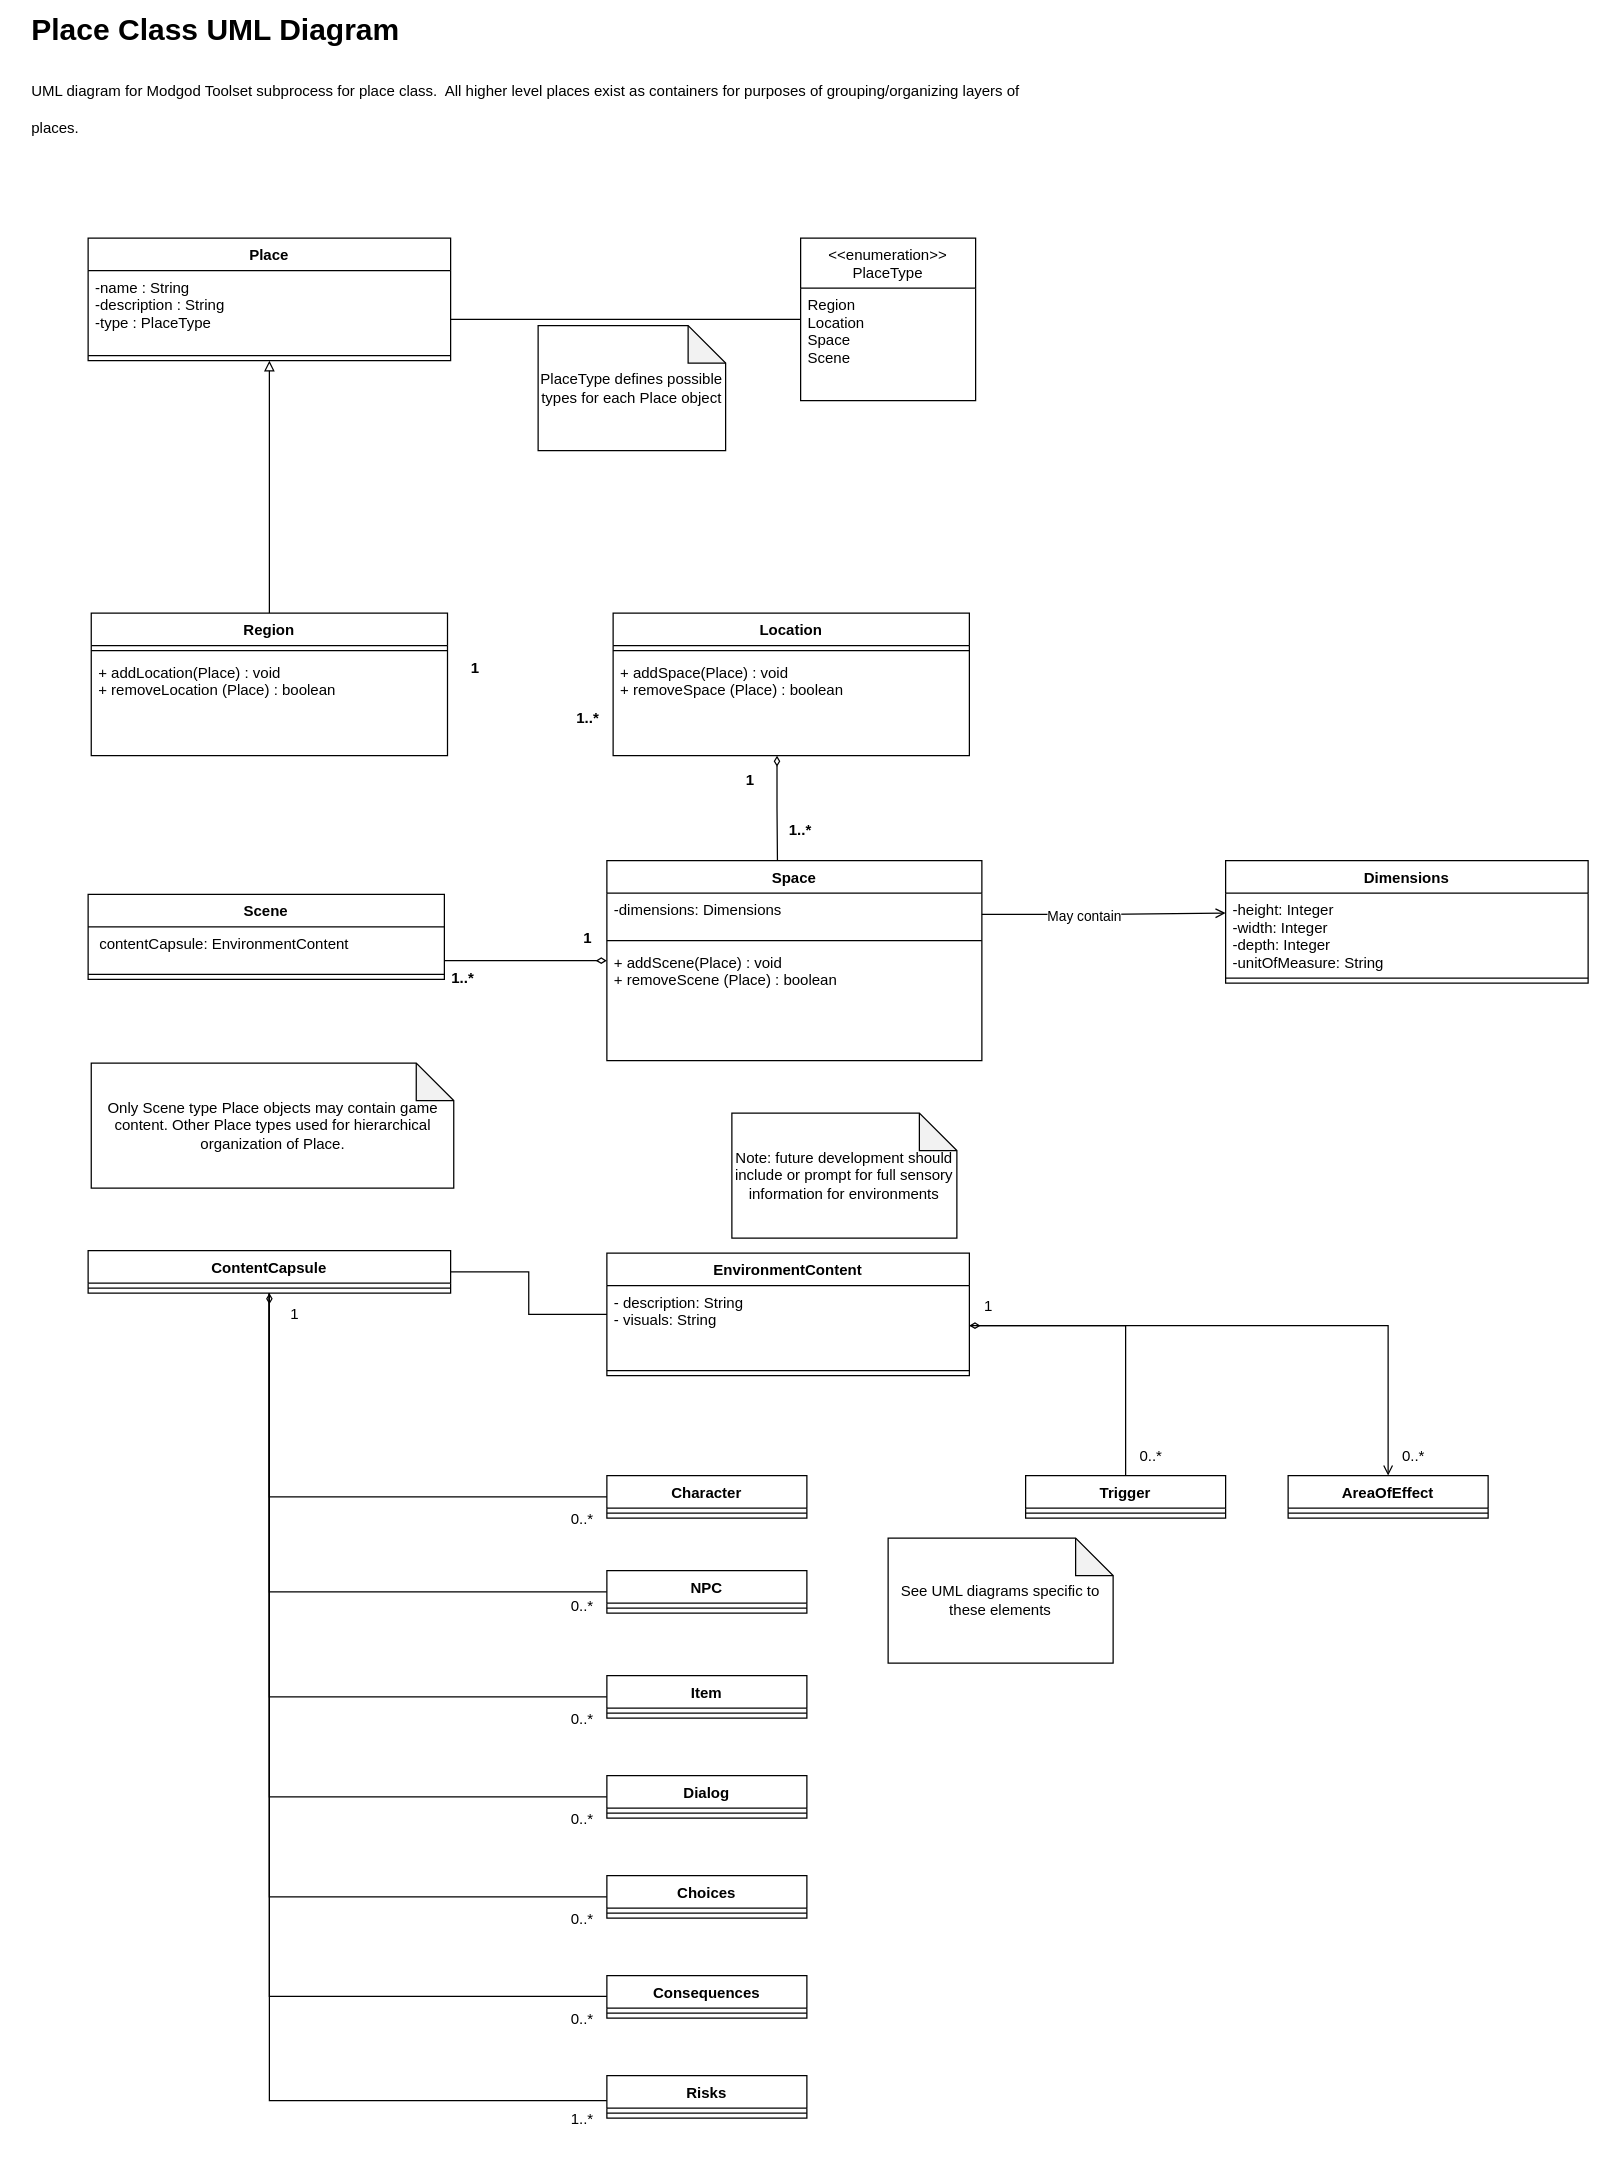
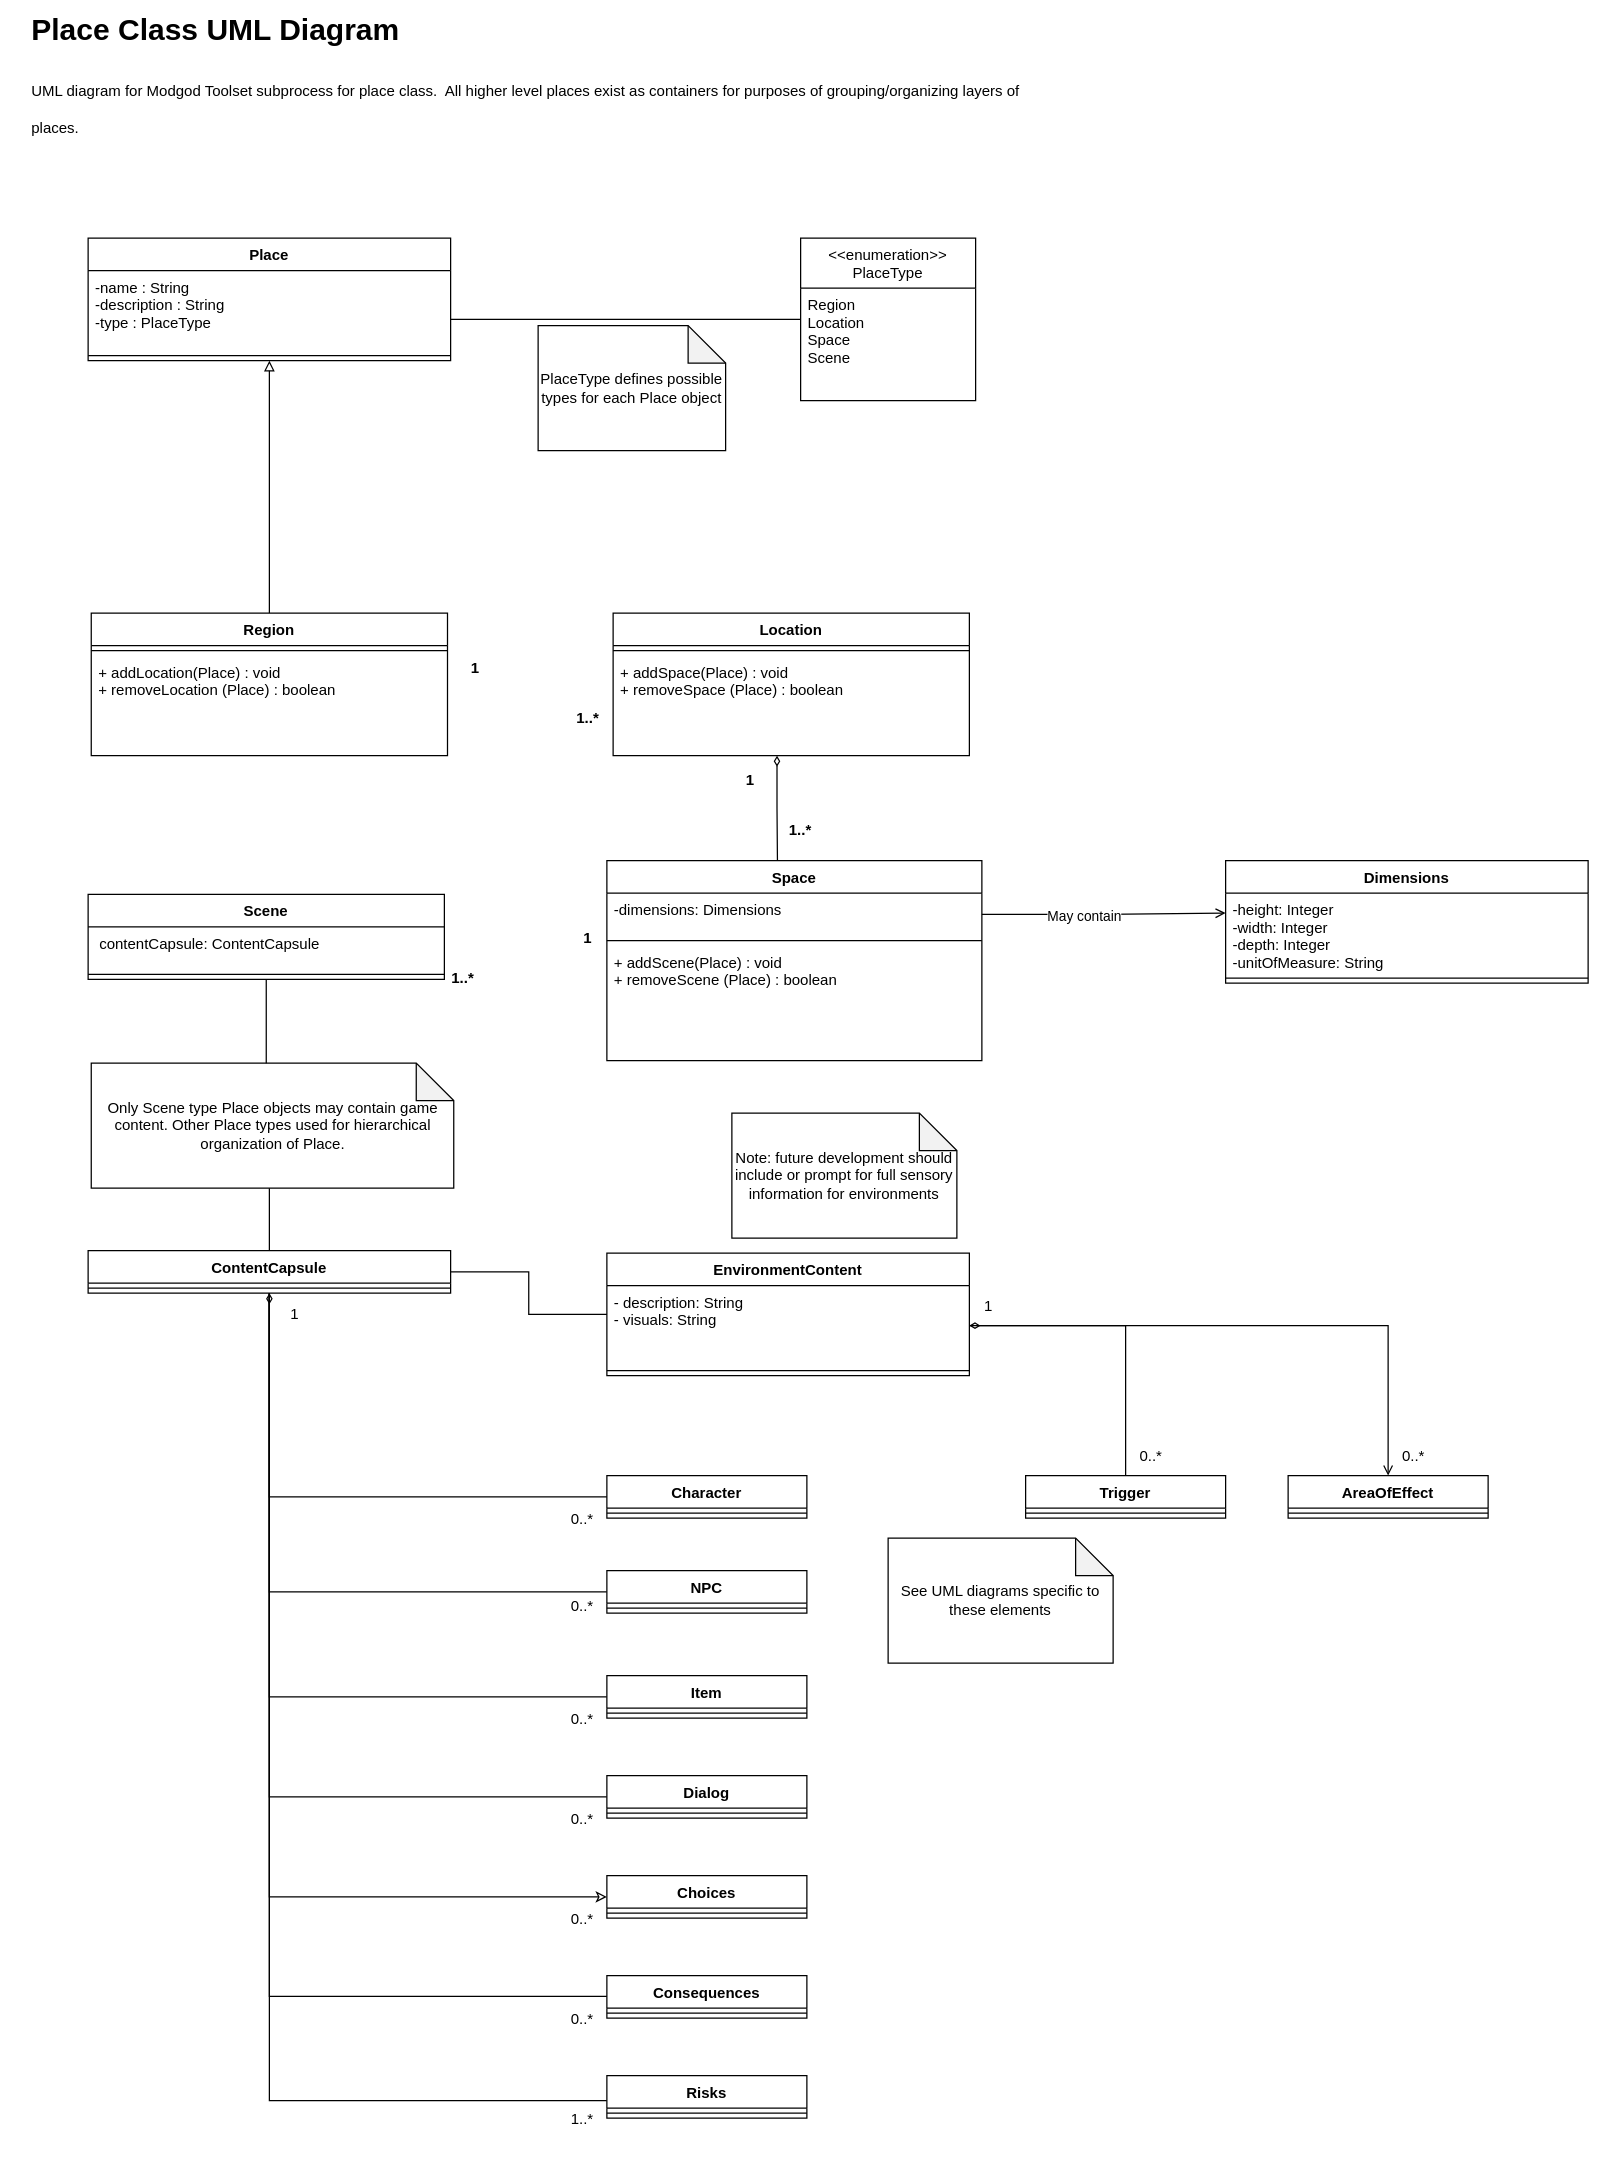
(230, 944) -> (213, 944)
(522, 961) -> none
none -> (266, 1023)
(600, 1897) -> (597, 1897)
